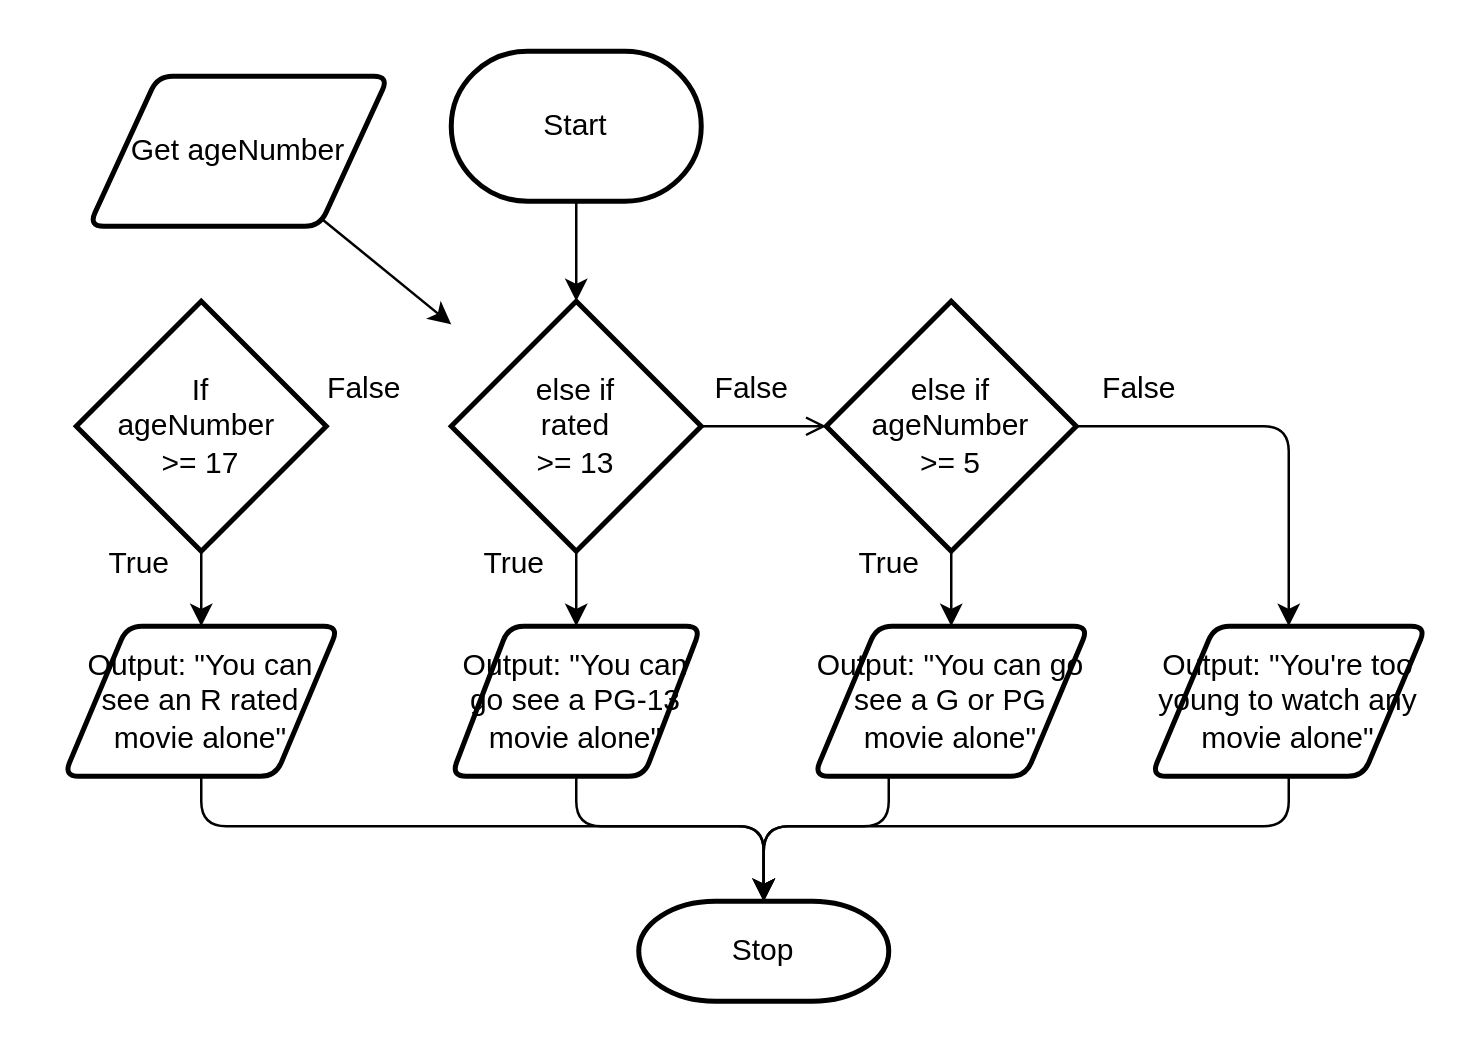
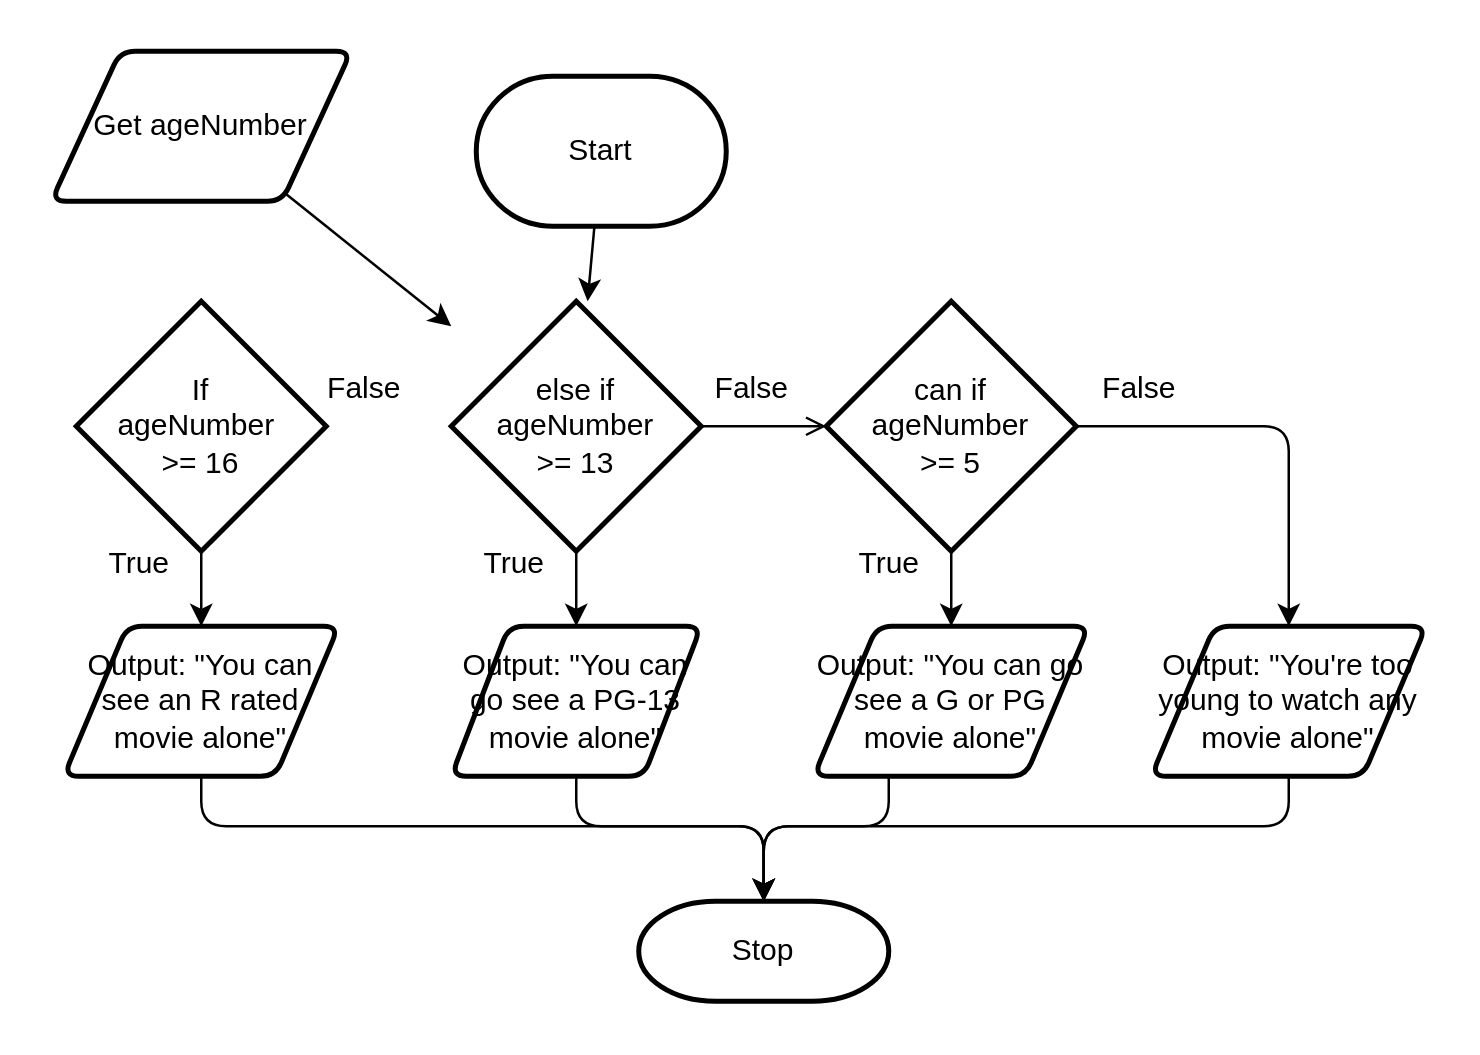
(576, 126) -> (601, 151)
(239, 151) -> (201, 126)
(201, 426) -> (201, 426)
(576, 426) -> (576, 426)
(951, 426) -> (951, 426)
